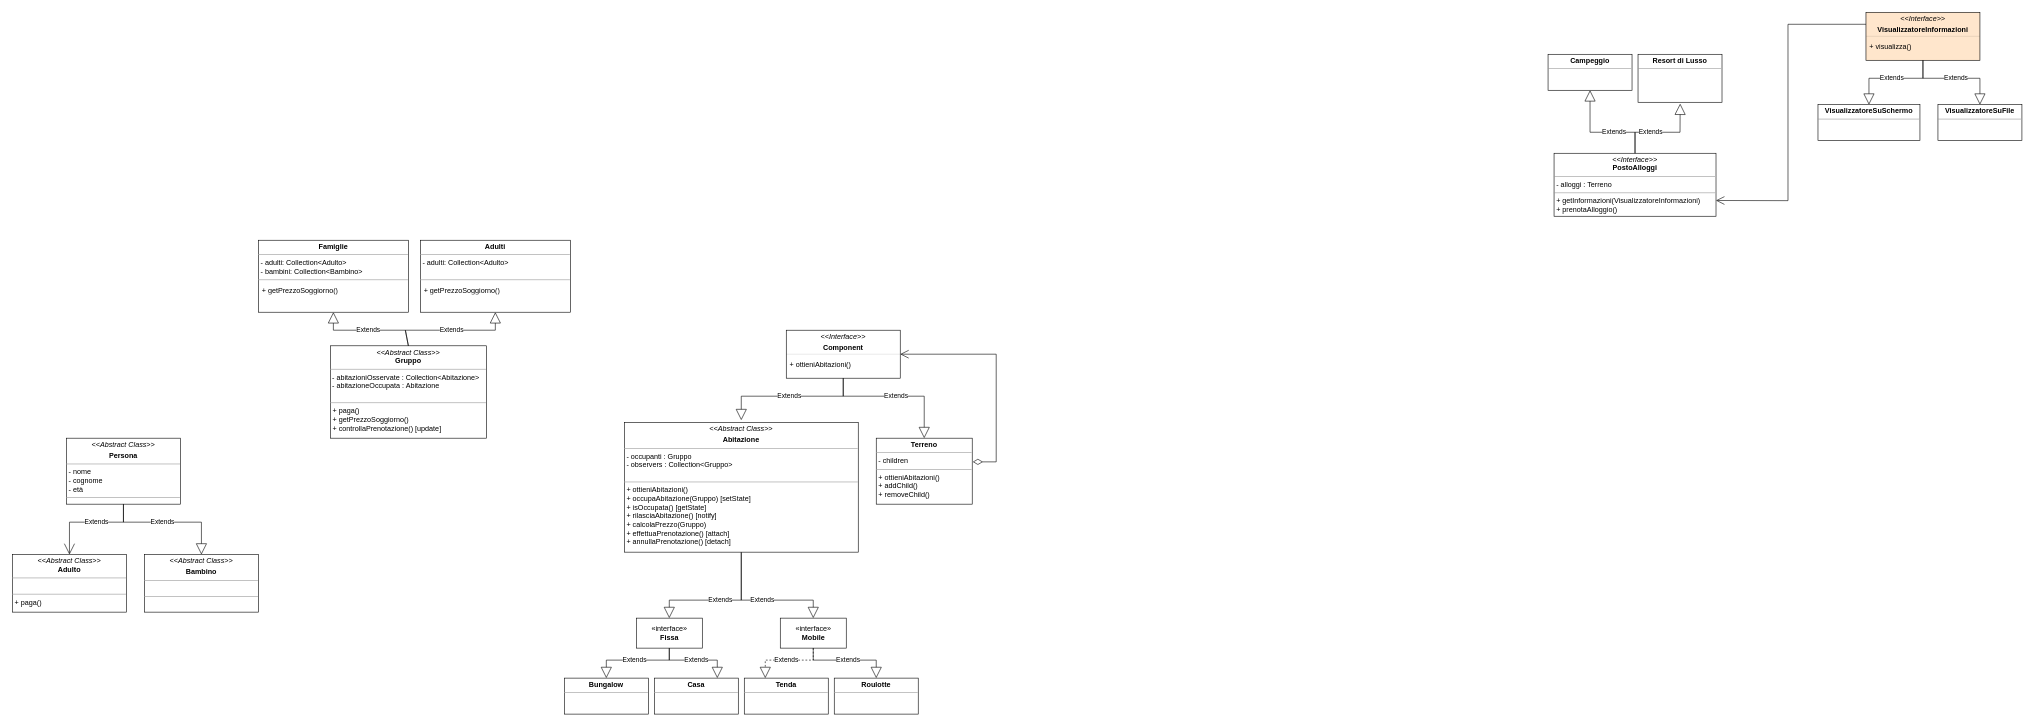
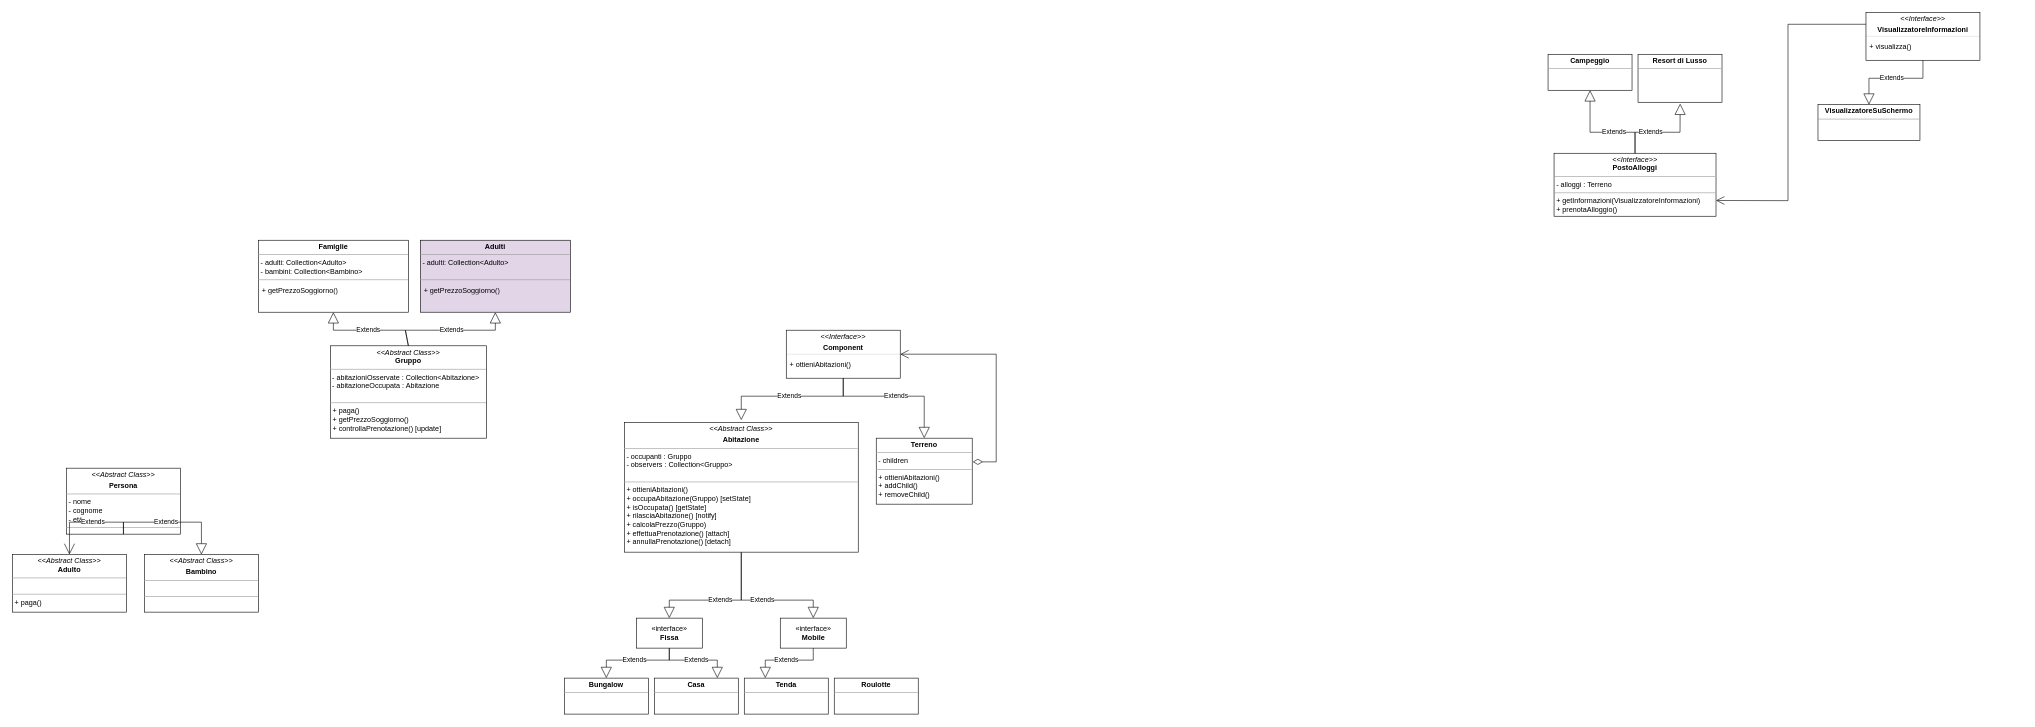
(1923, 36) -> (1923, 36)
(1953, 78) -> none
(1980, 123) -> none
(495, 276) -> (495, 276)
(123, 471) -> (123, 501)
(767, 660) -> (767, 660)
(847, 660) -> none
